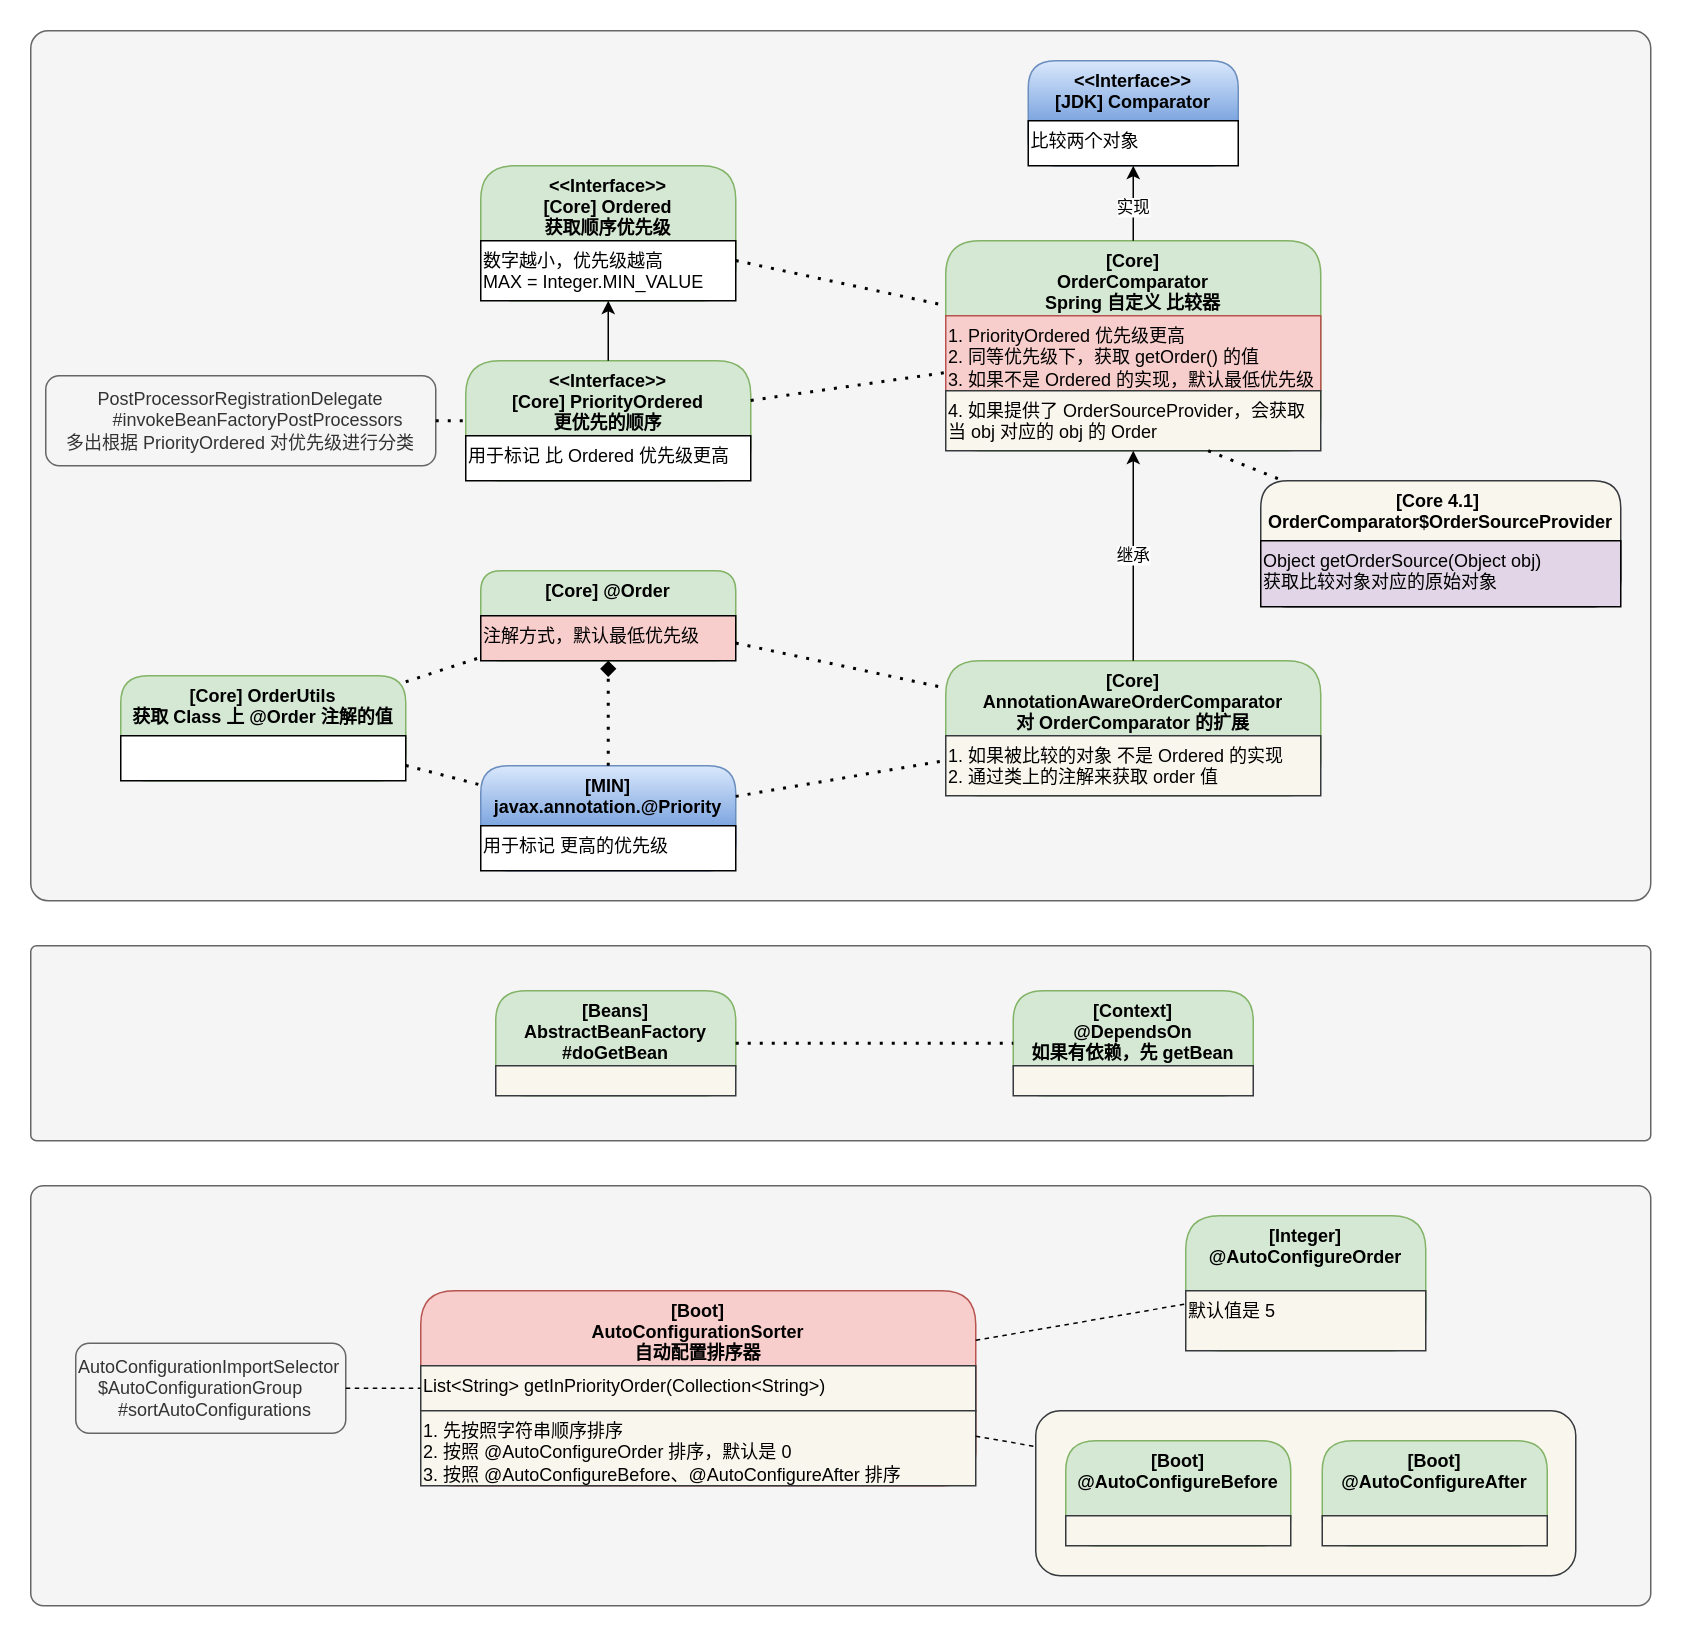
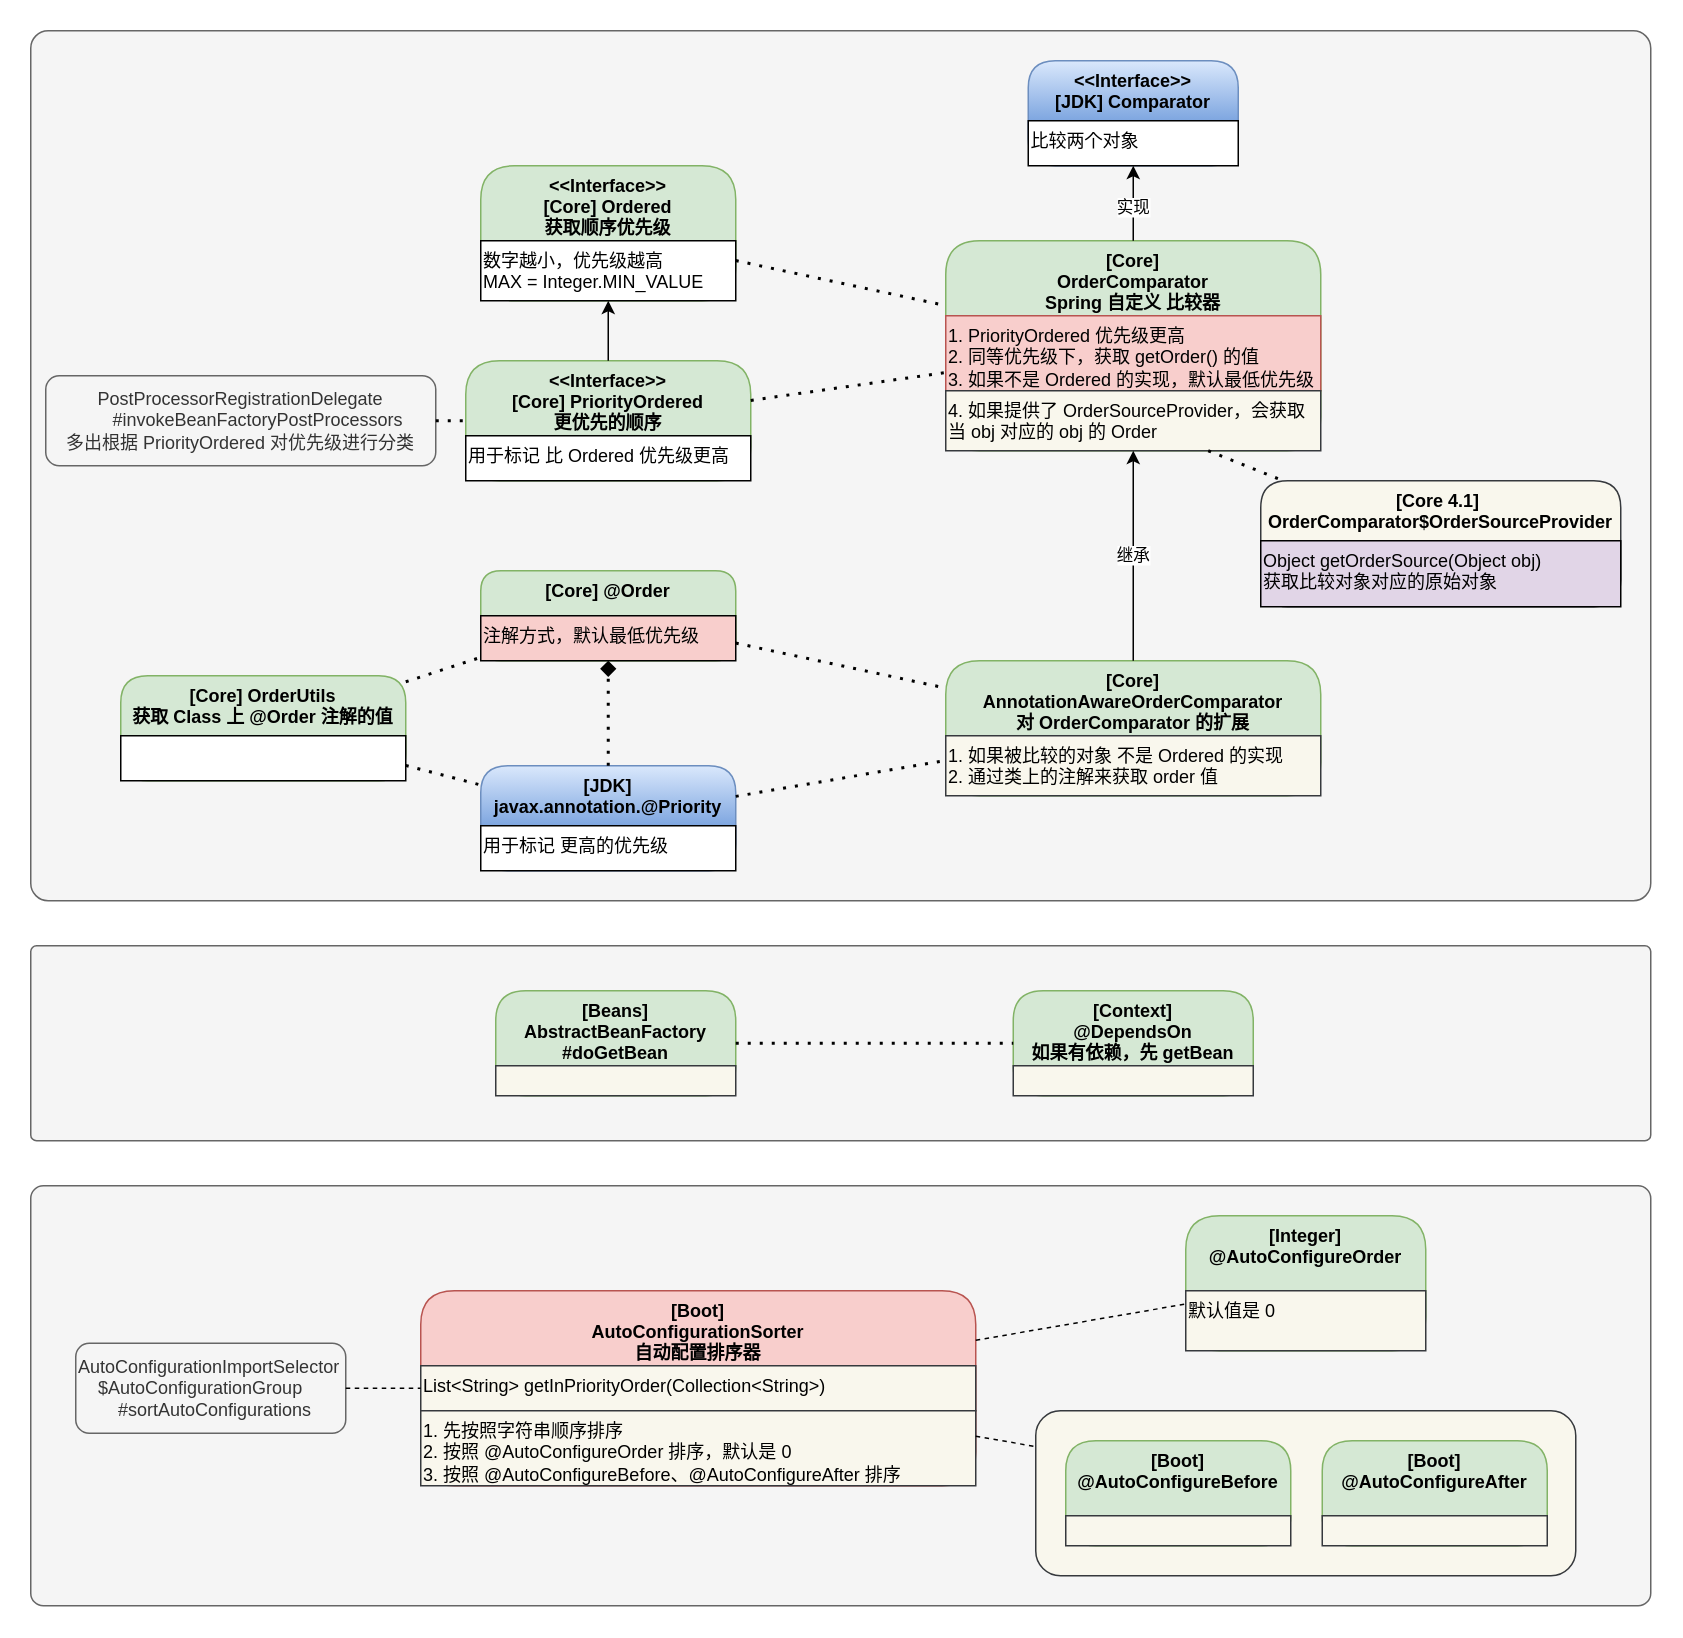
(608, 786) -> (608, 786)
(1232, 1312) -> (1232, 1312)
